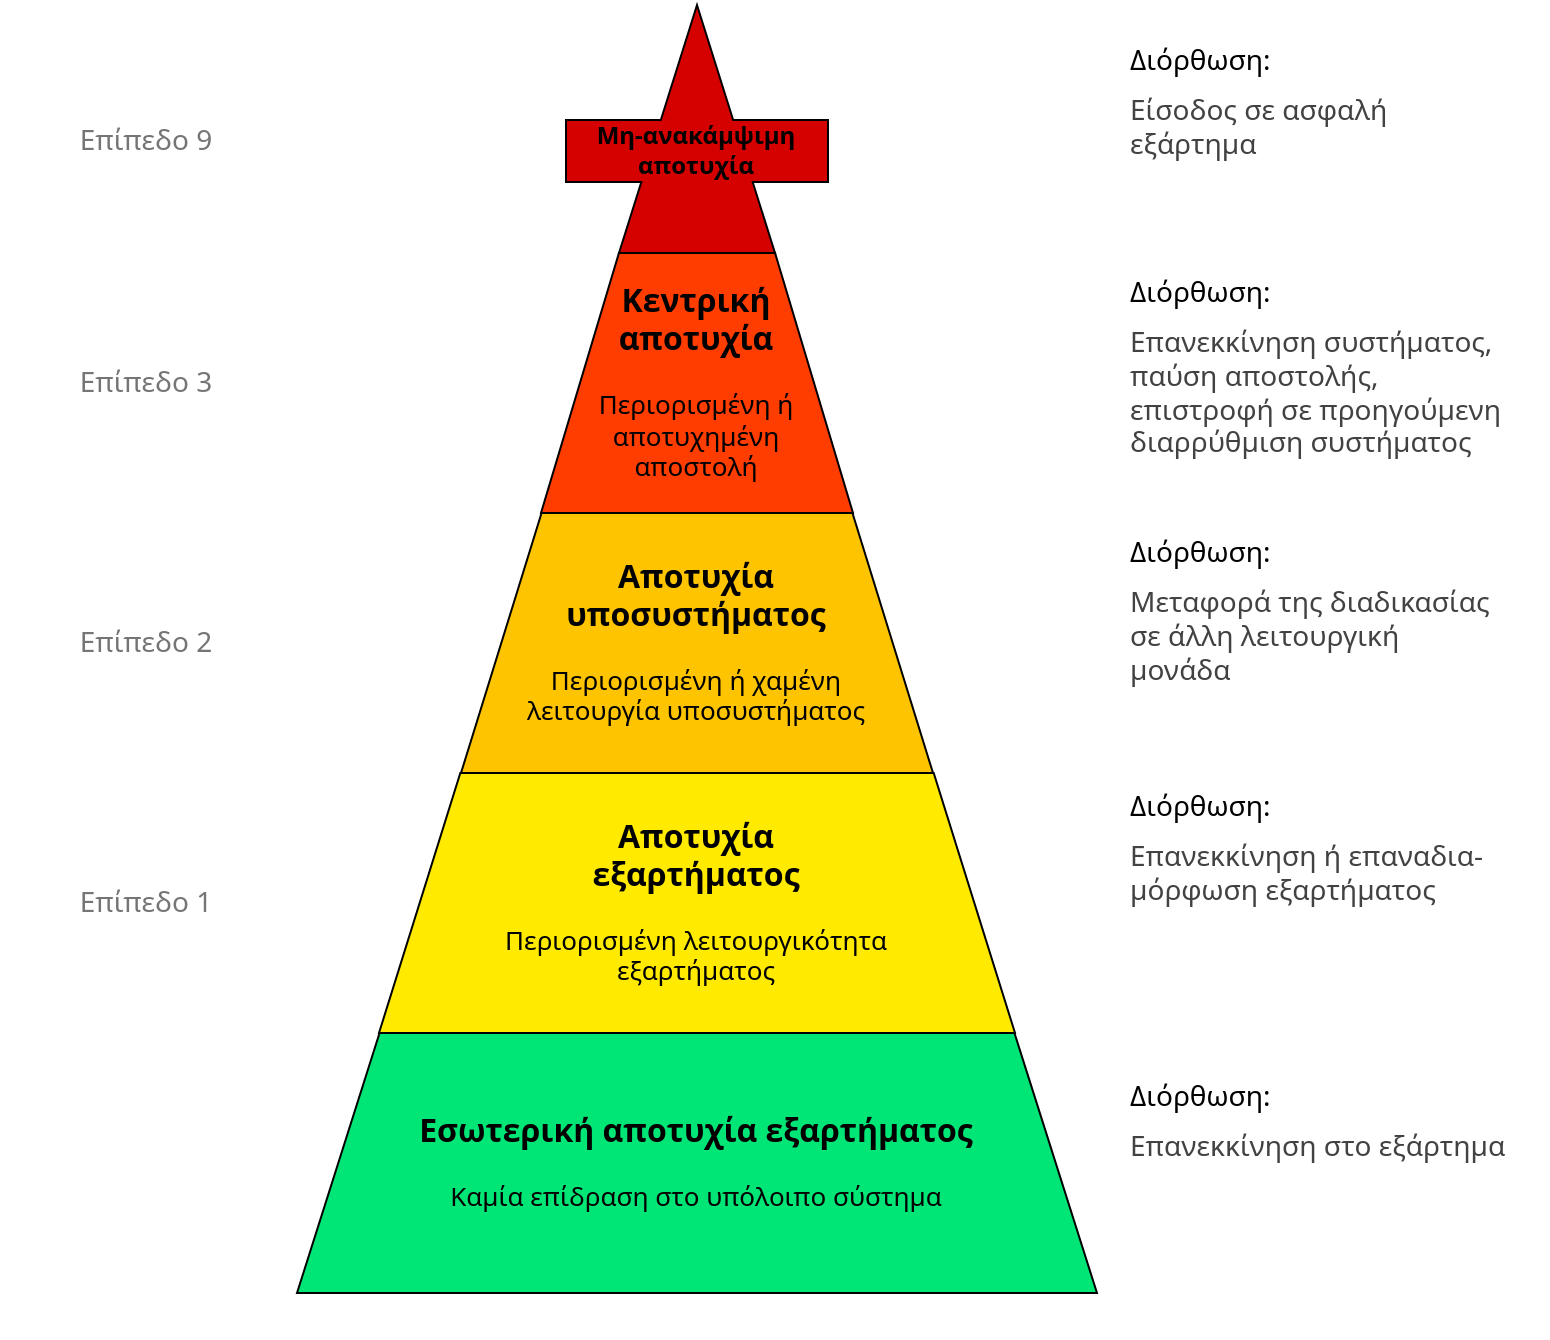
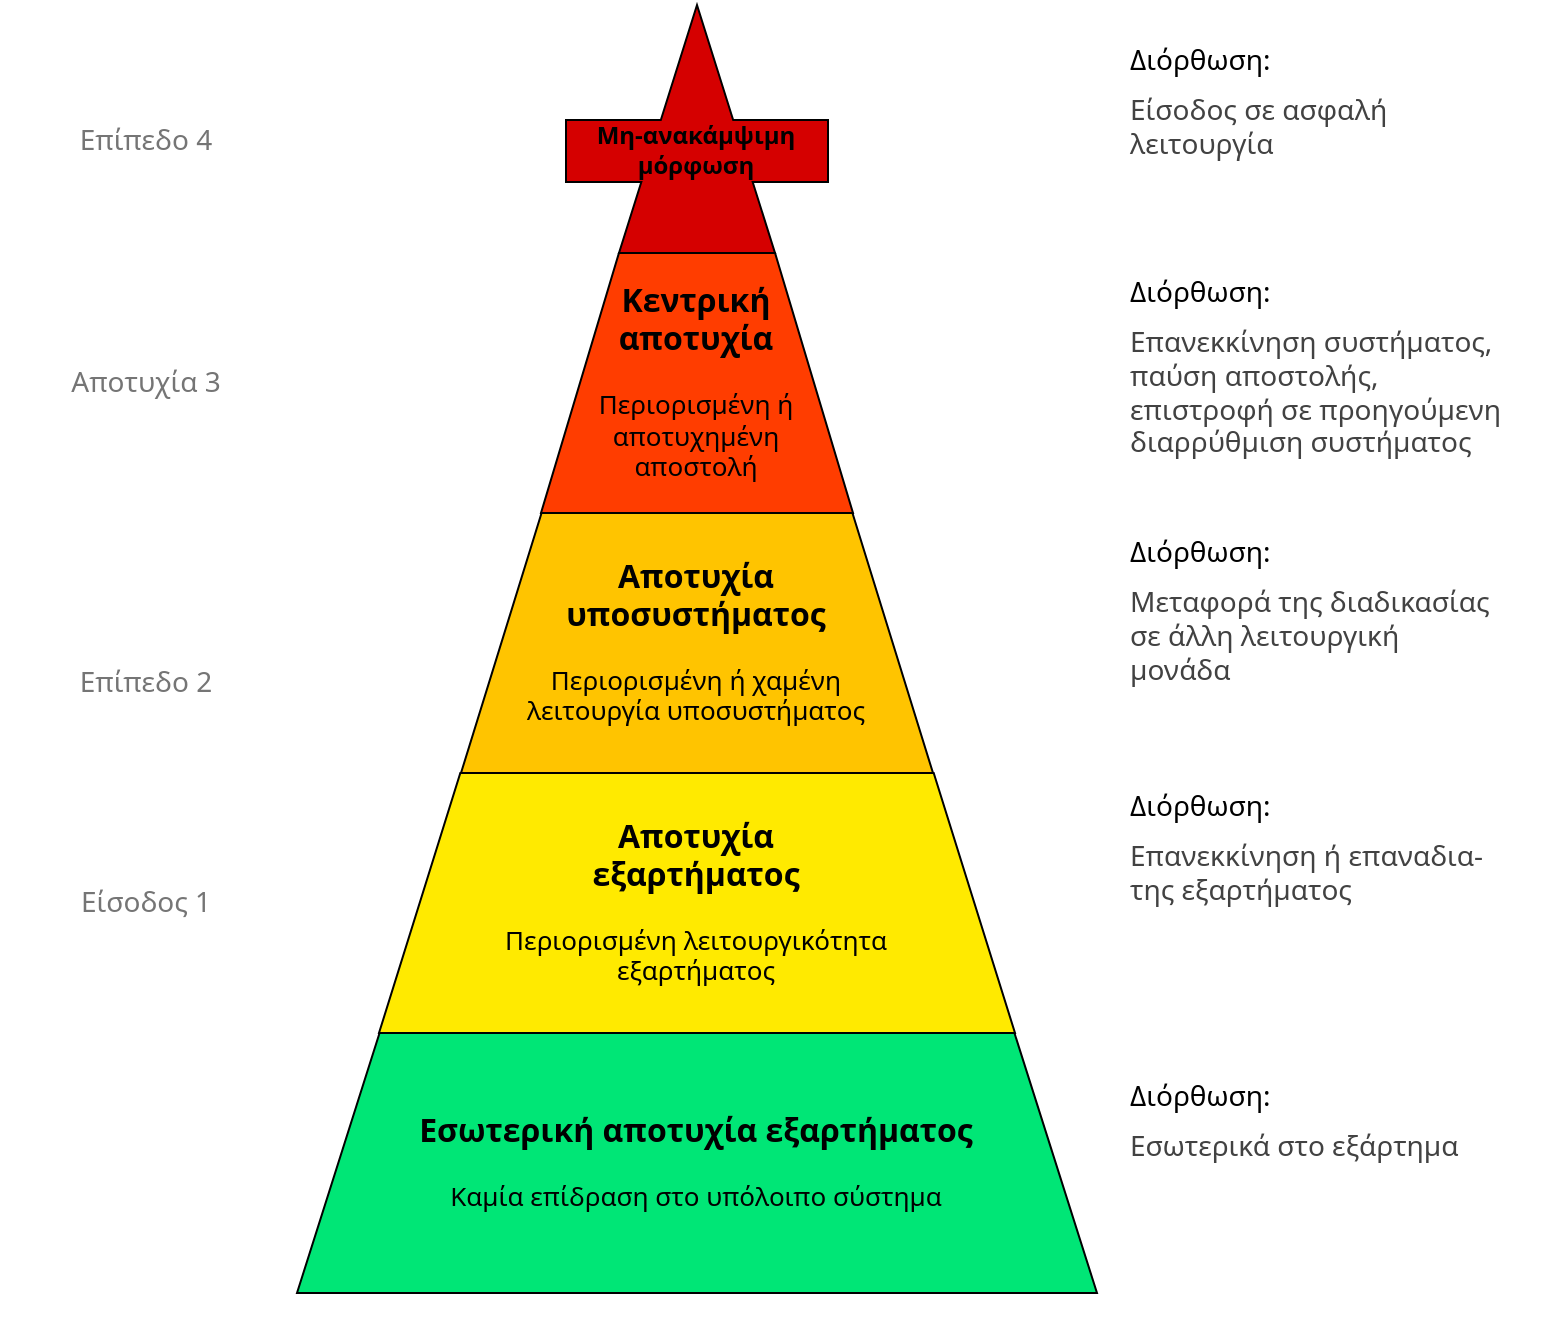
(1319, 129) -> (1319, 129)
(147, 141) -> (147, 141)
(697, 151) -> (697, 151)
(147, 383) -> (147, 383)
(147, 643) -> (147, 683)
(1319, 875) -> (1319, 875)
(147, 903) -> (147, 903)
(1319, 1165) -> (1296, 1148)
